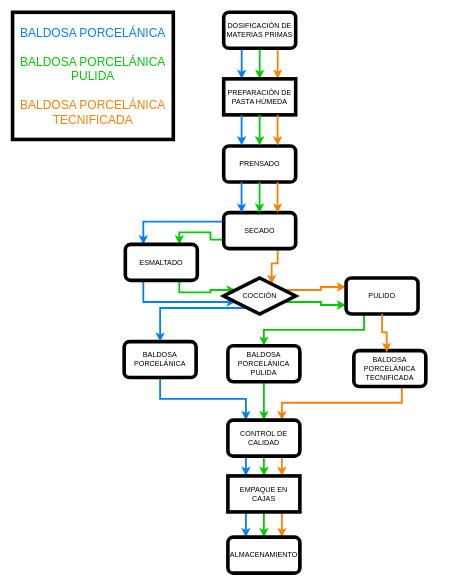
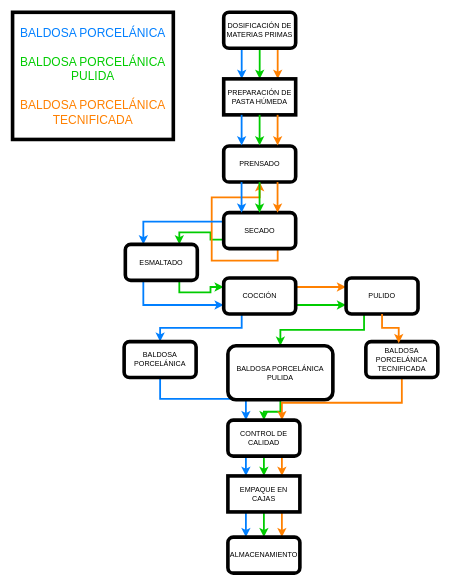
(272, 264) -> (212, 242)
(260, 296) -> (260, 296)
(264, 364) -> (280, 373)
(390, 369) -> (402, 360)
